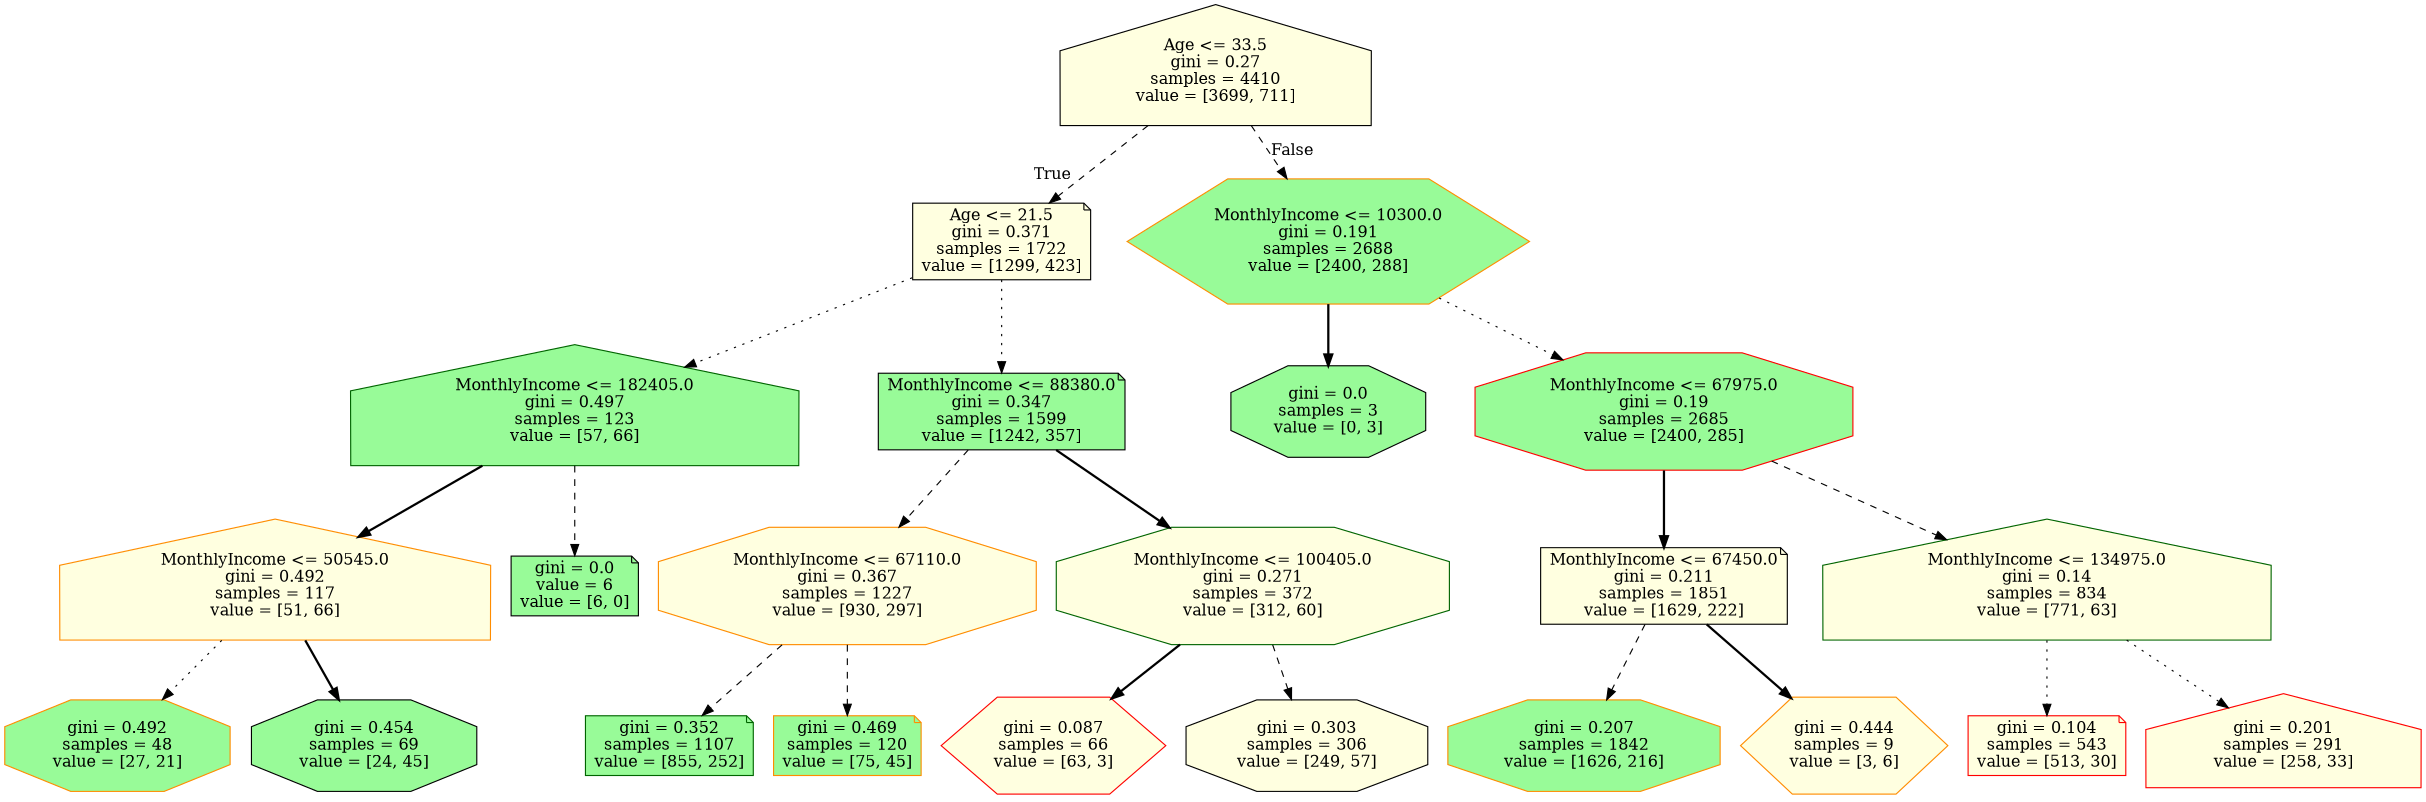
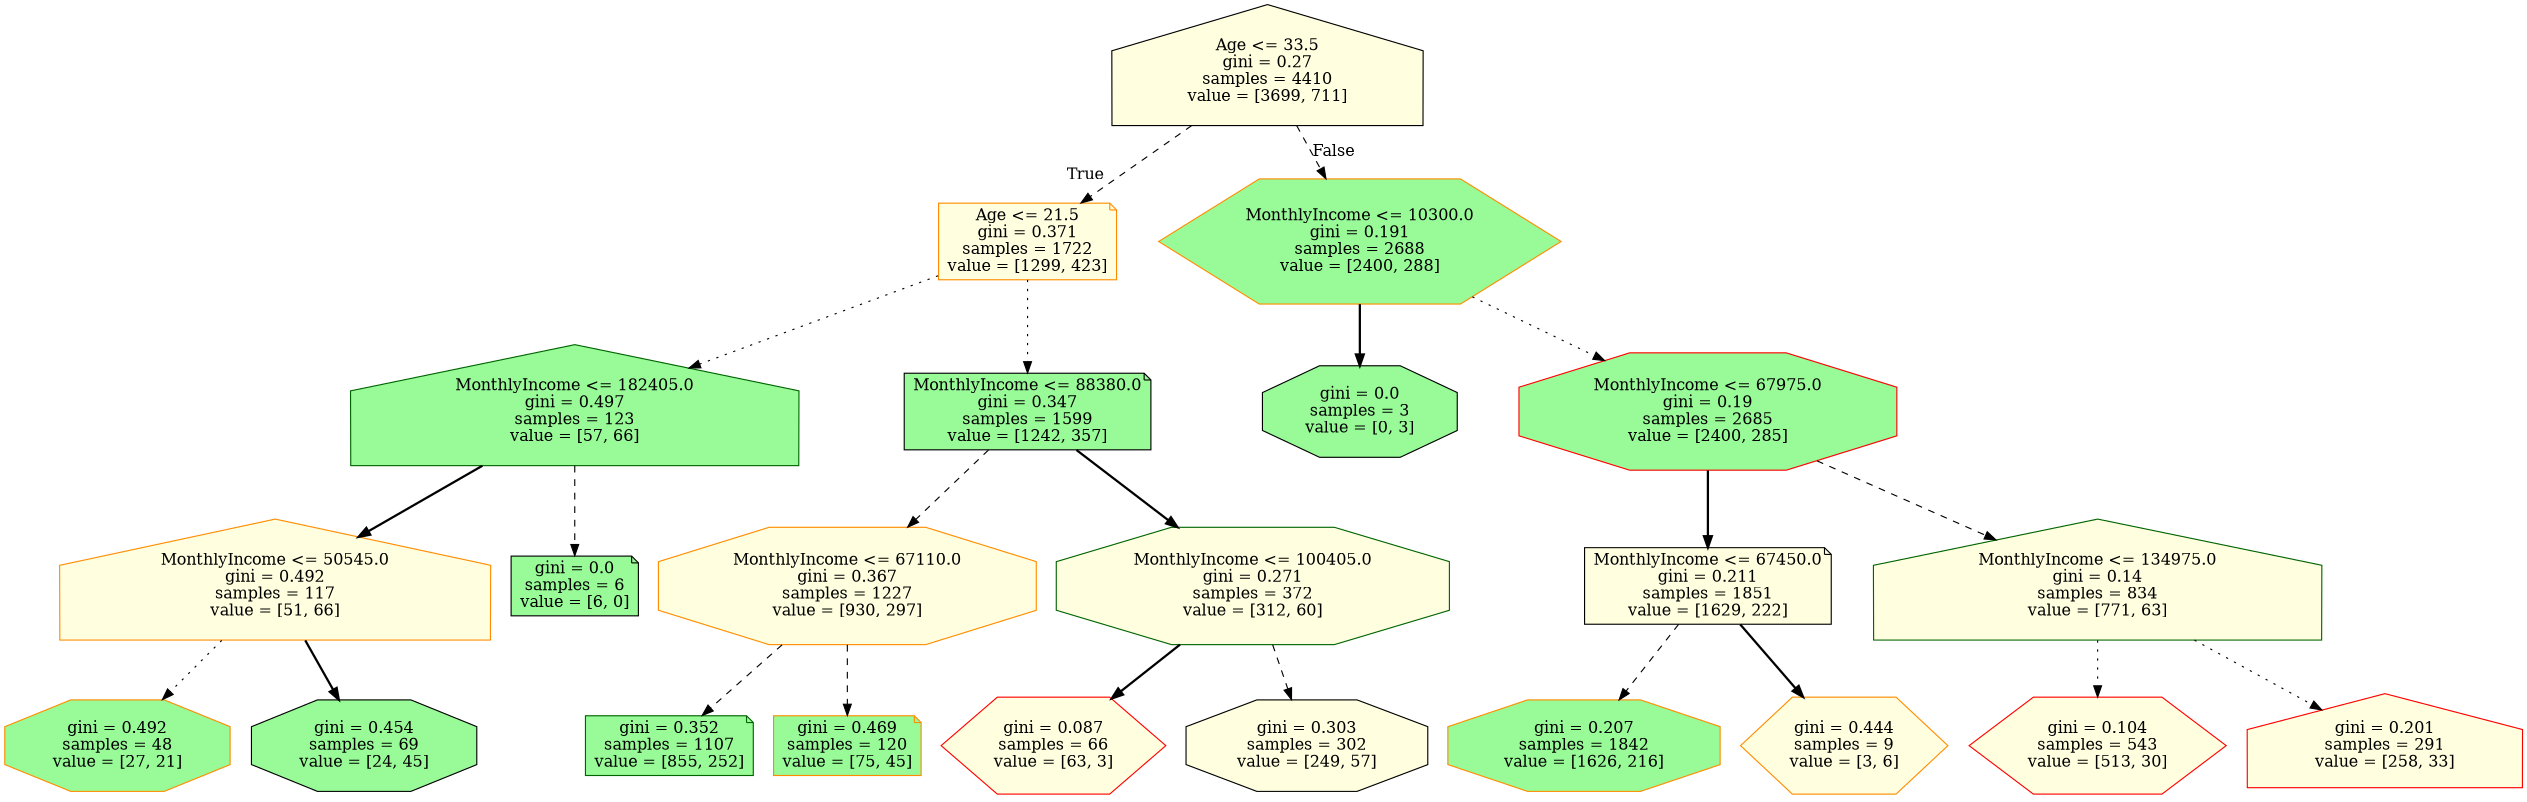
(1002, 241) -> (1028, 241)
(575, 586) -> (575, 586)
(1307, 746) -> (1307, 746)
(2047, 746) -> (2098, 746)
